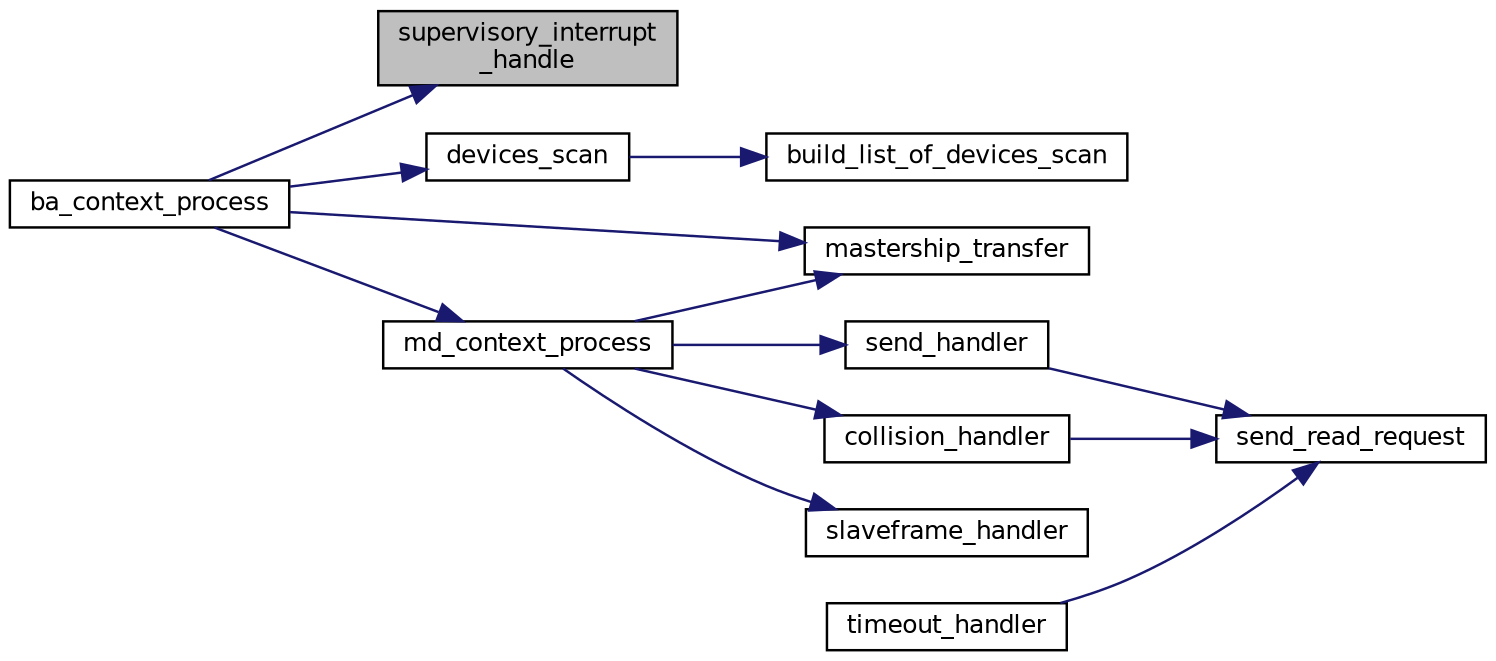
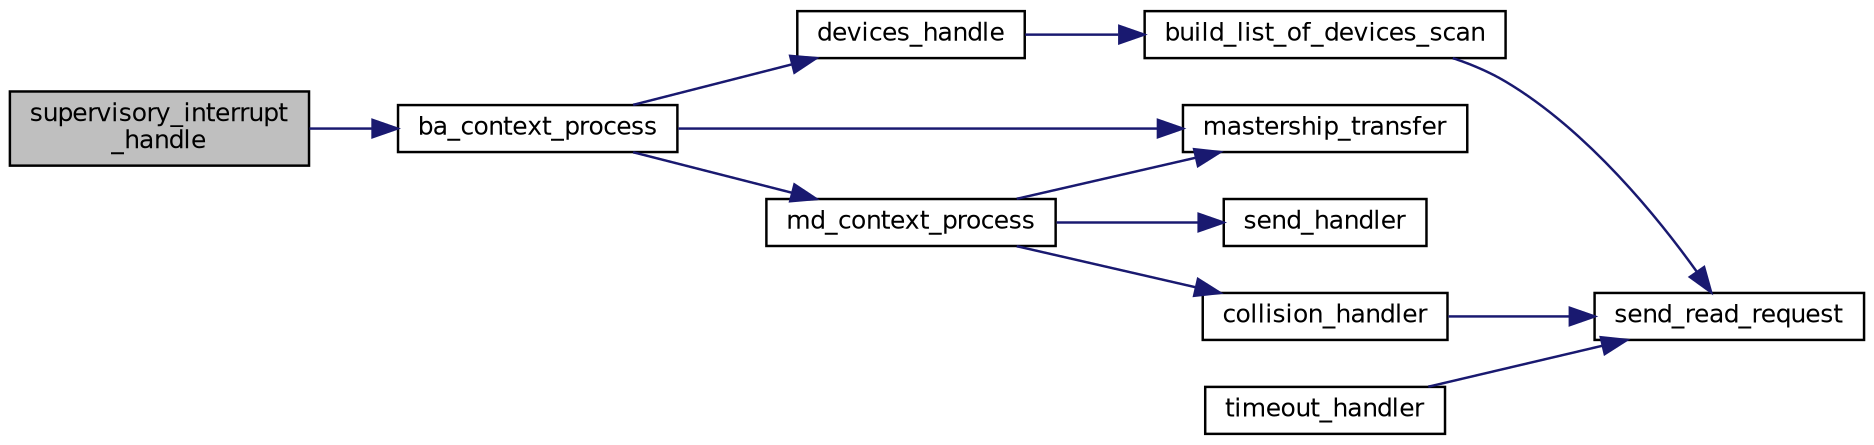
(311, 138) -> (341, 129)
(528, 157) -> (911, 35)
(1137, 389) -> (1590, 147)
(947, 533) -> none
